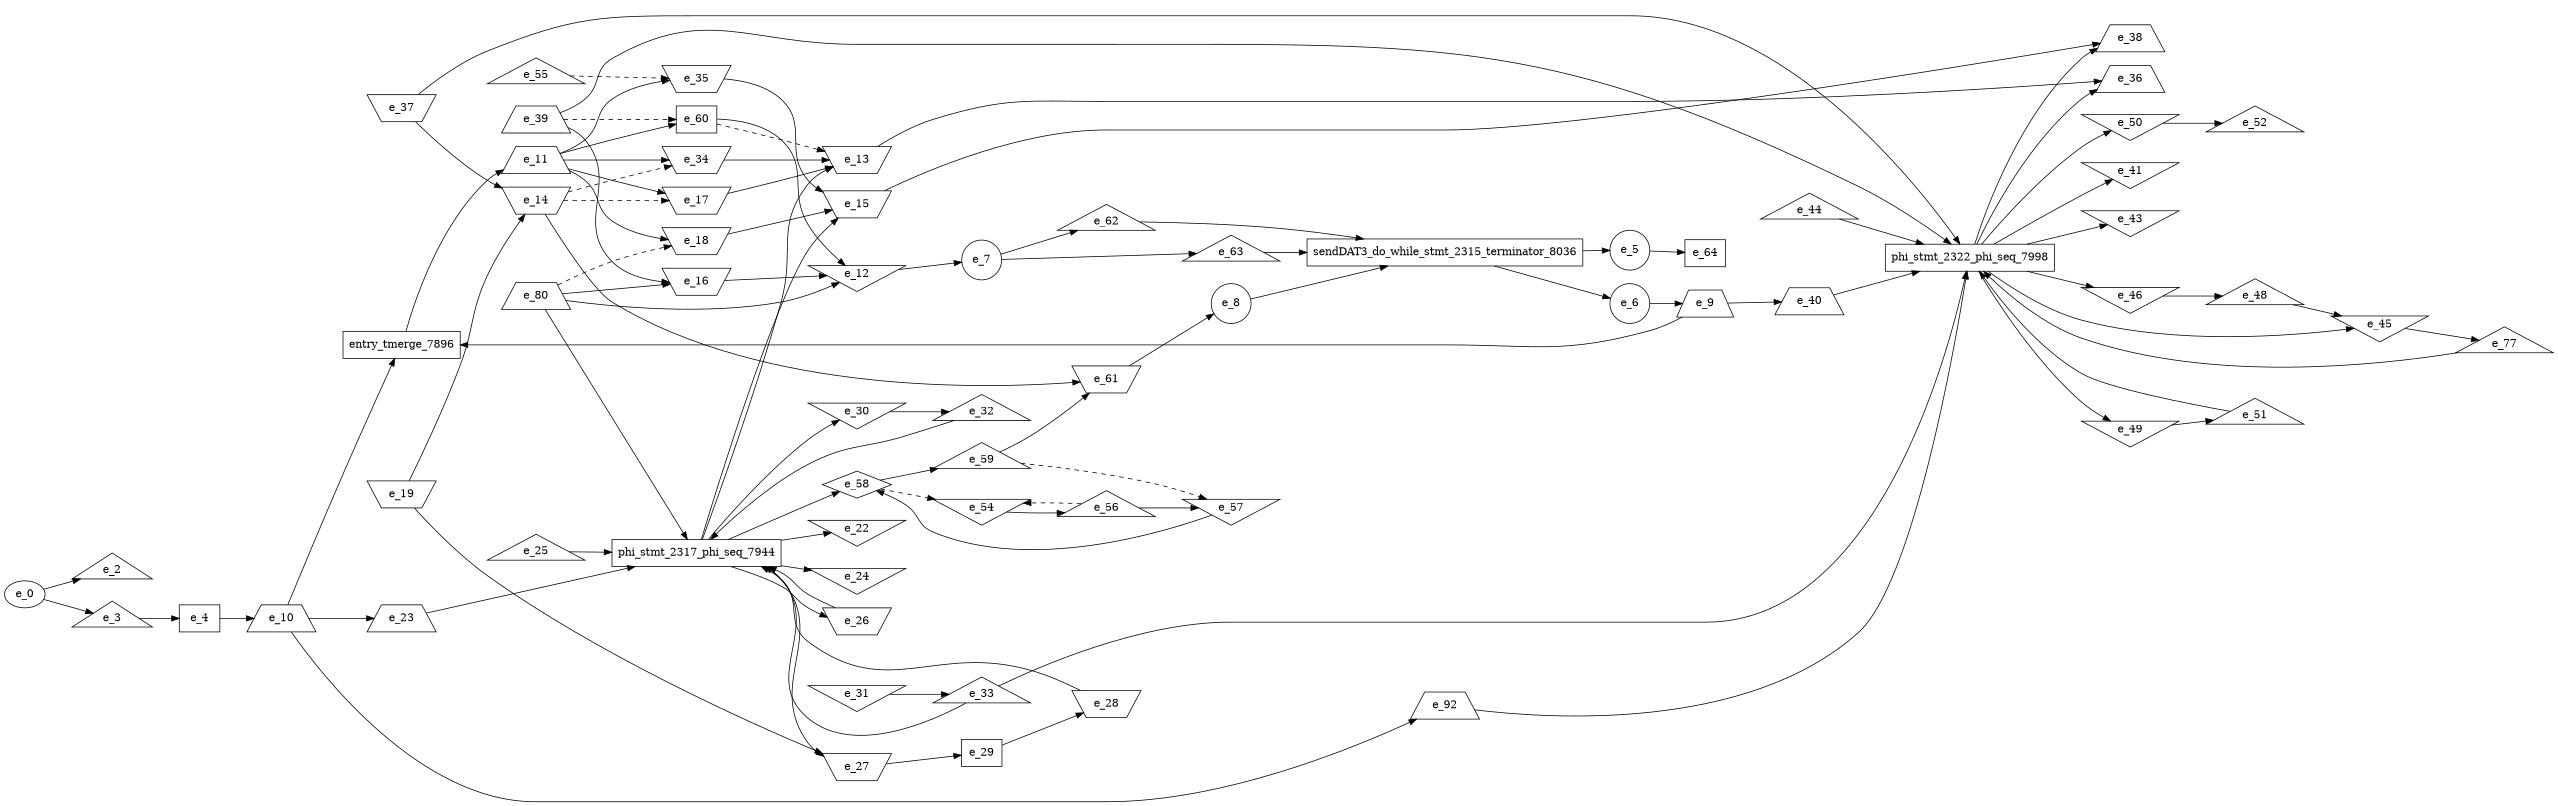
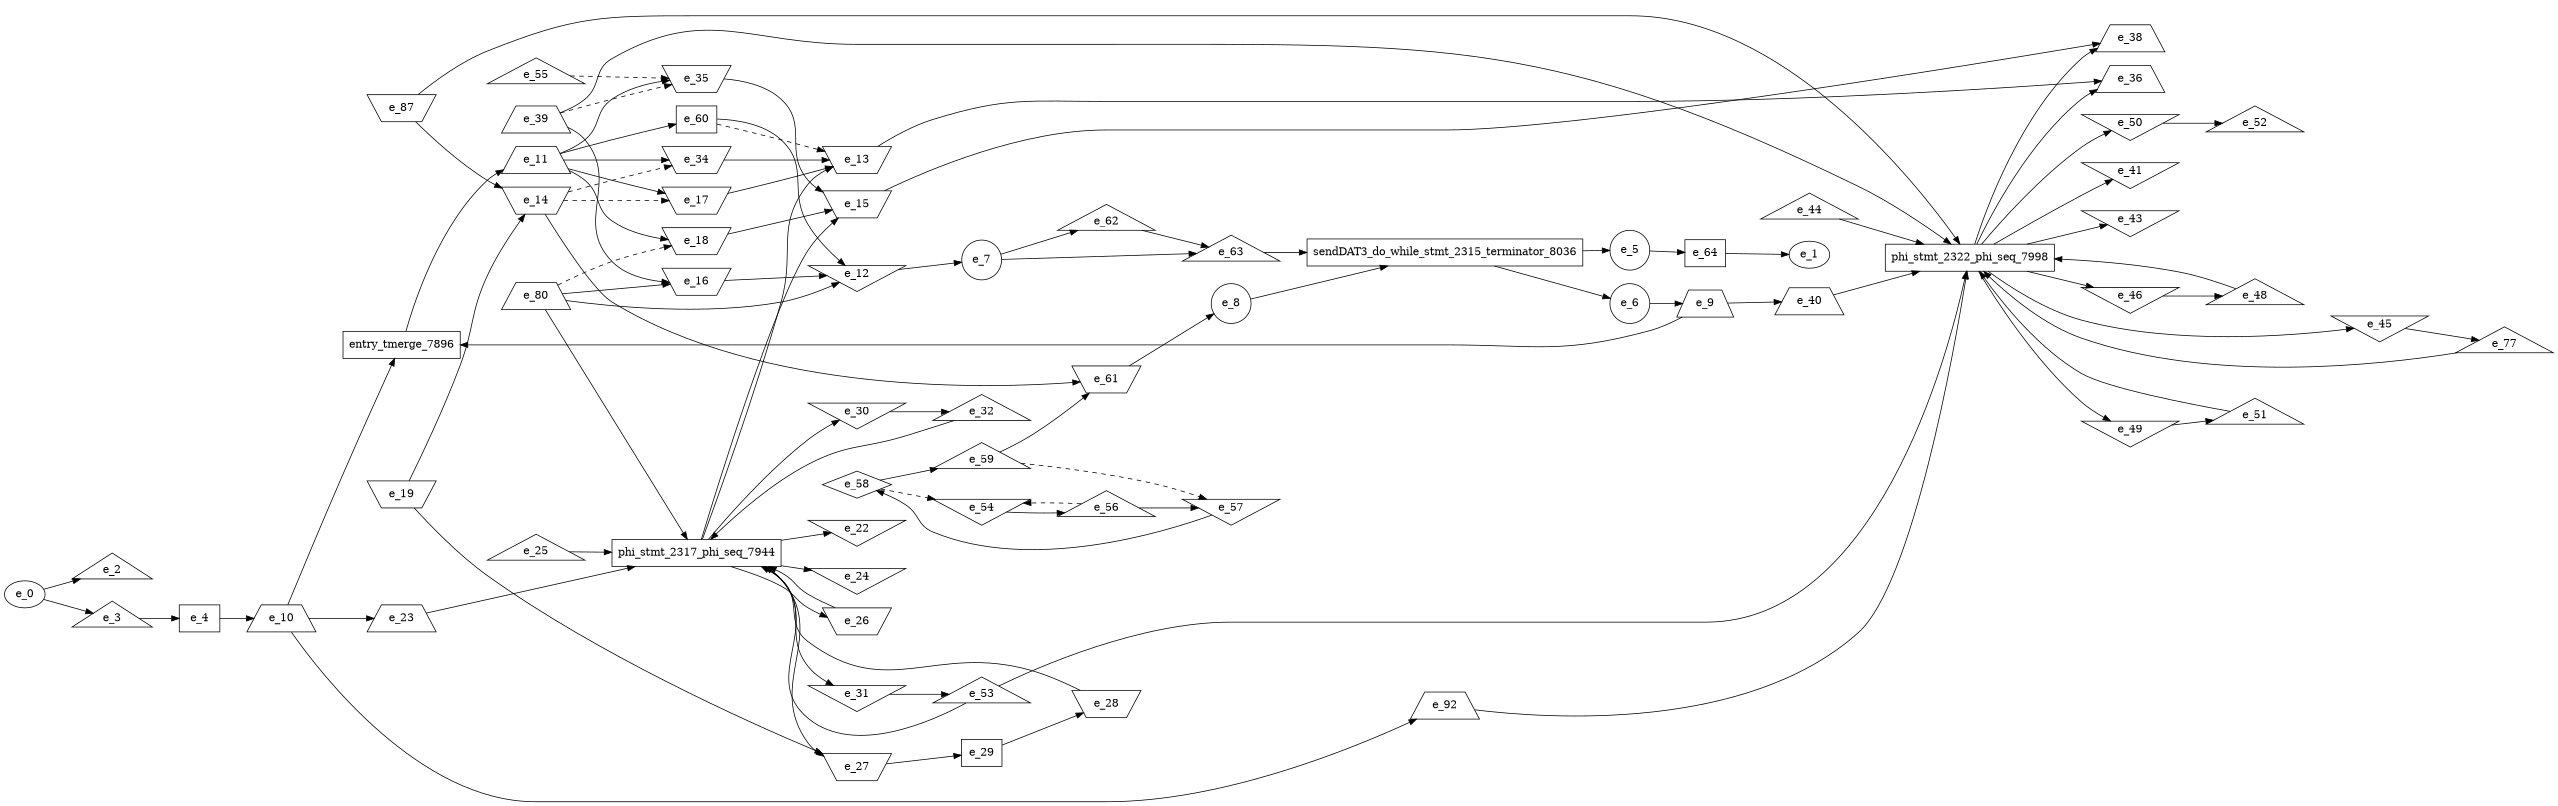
(402, 108) -> (402, 108)
(616, 119) -> (602, 102)
(1248, 226) -> (1172, 238)
none -> (1809, 255)
(2314, 309) -> (2150, 267)
(780, 517) -> (803, 657)
(982, 694) -> (982, 694)
